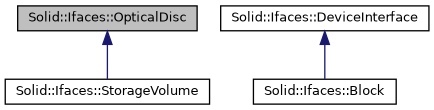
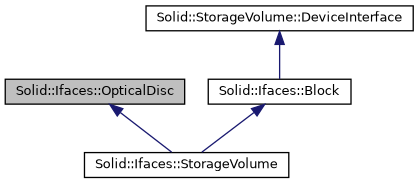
(325, 18) -> (280, 18)
none -> (228, 132)
